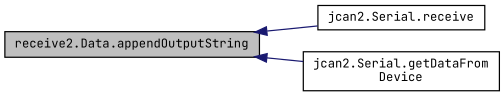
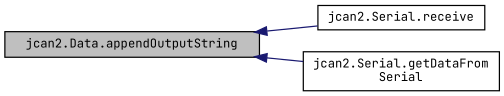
(132, 44) -> (132, 44)
(401, 71) -> (401, 71)
